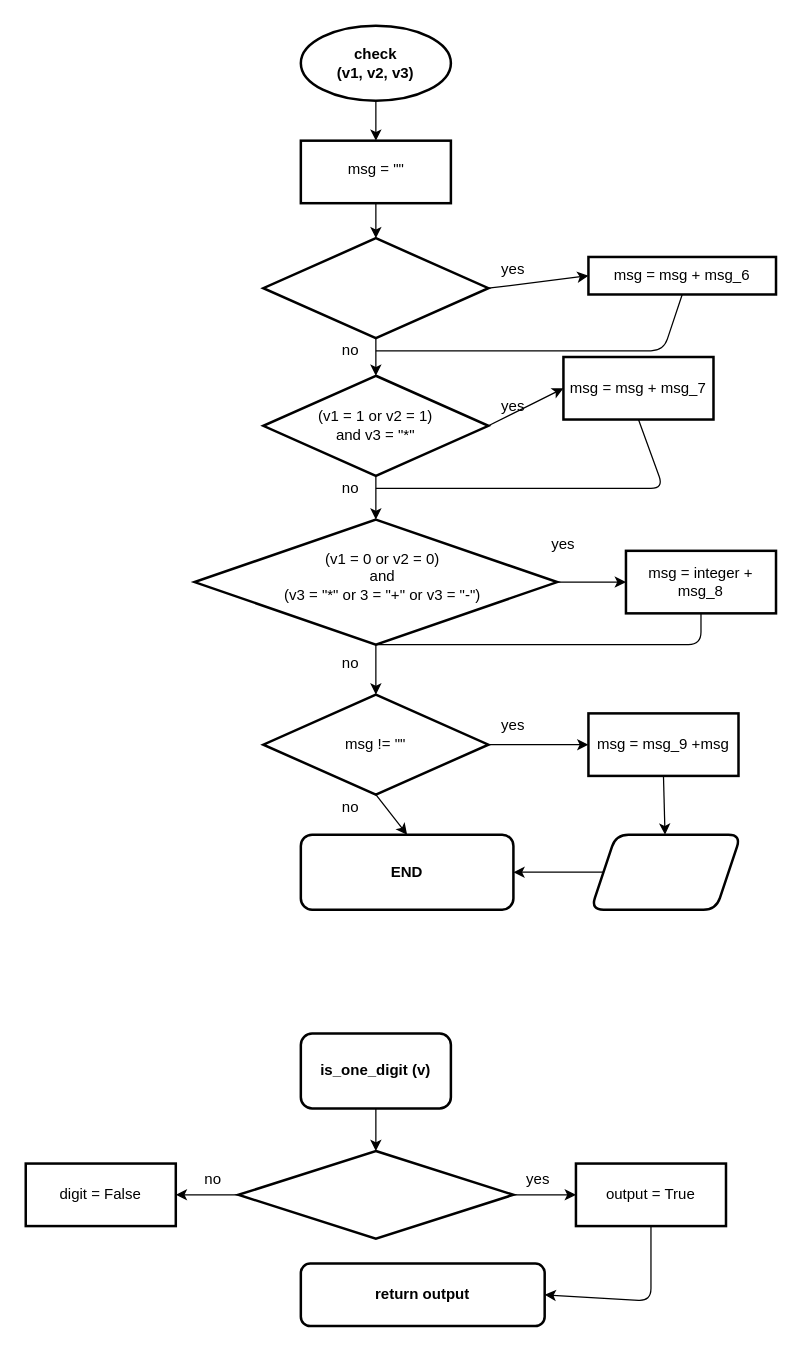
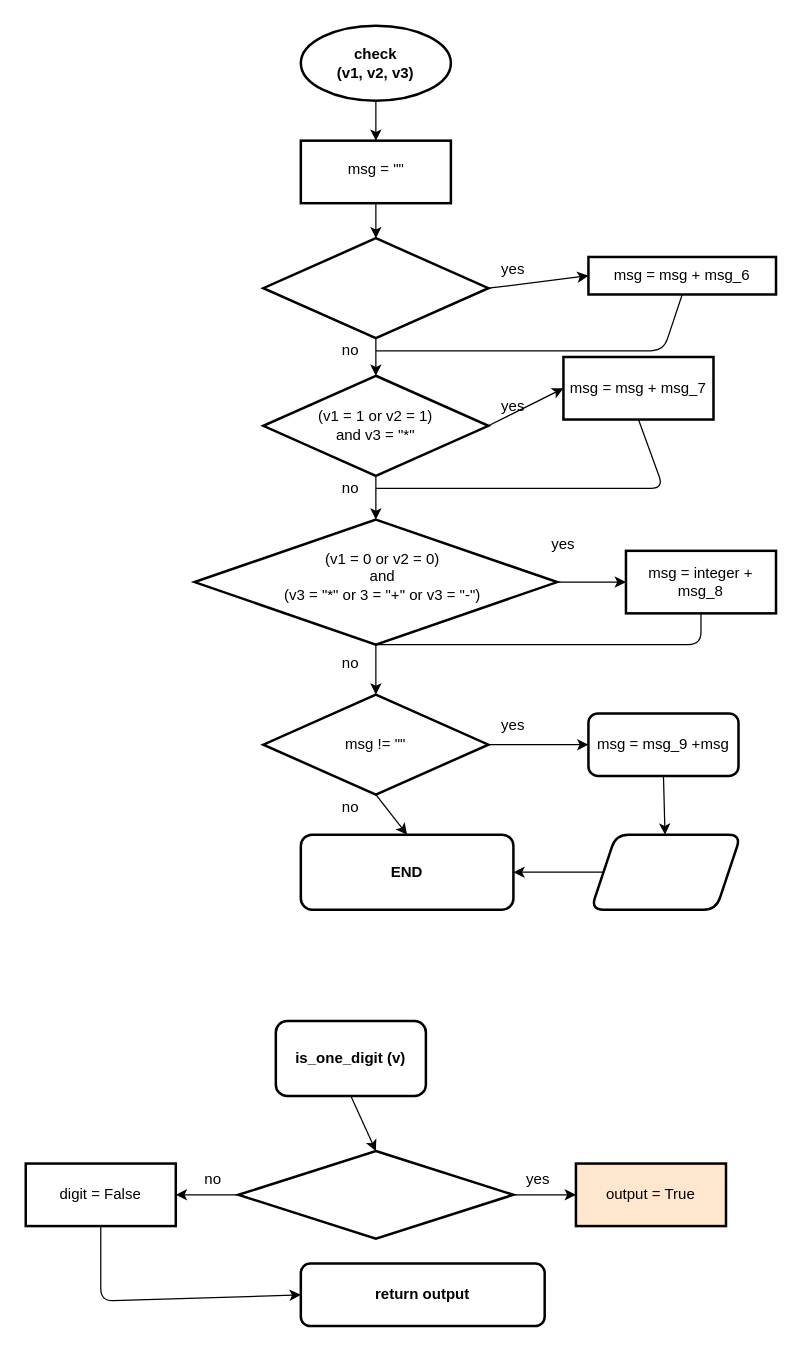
(663, 744) -> (663, 744)
(376, 1071) -> (351, 1058)
(651, 1194) -> (651, 1194)
none -> (164, 1299)
(634, 1300) -> none
